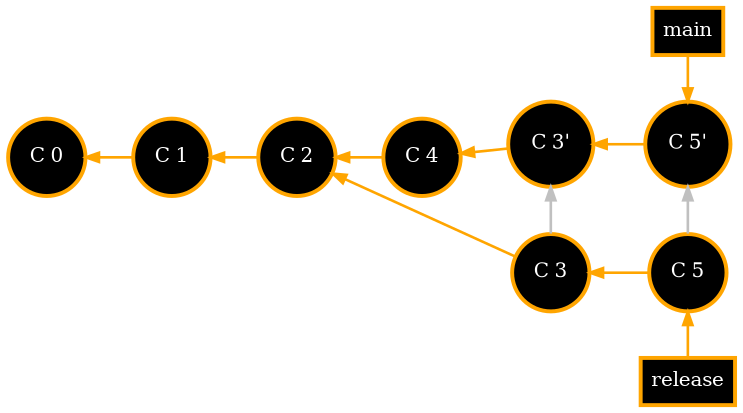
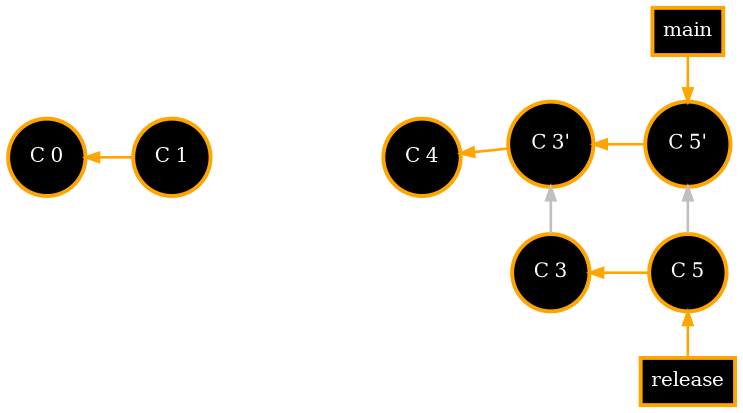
(297, 157) -> none
